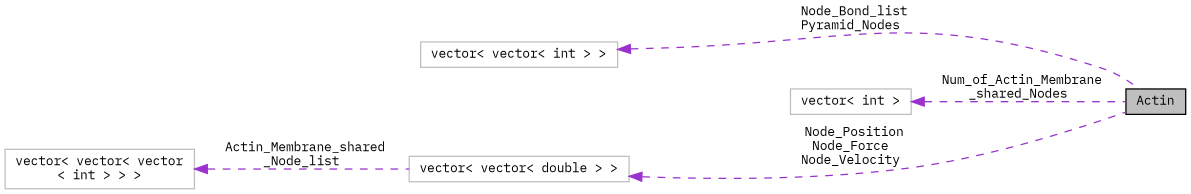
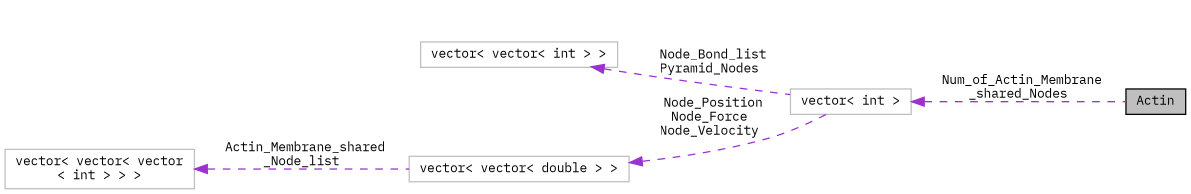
(890, 33) -> (697, 83)
(888, 170) -> (737, 146)
